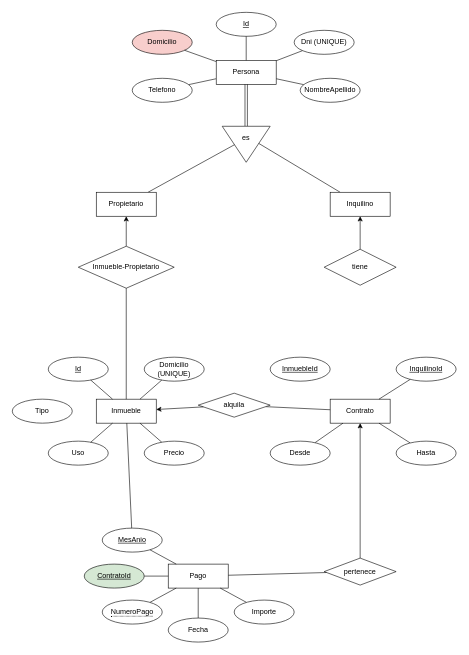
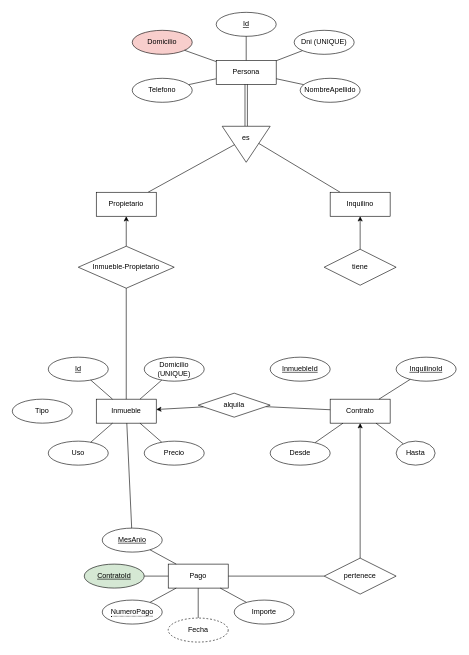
(426, 453) -> (416, 453)
(360, 572) -> (360, 576)
(198, 630) -> (198, 630)
